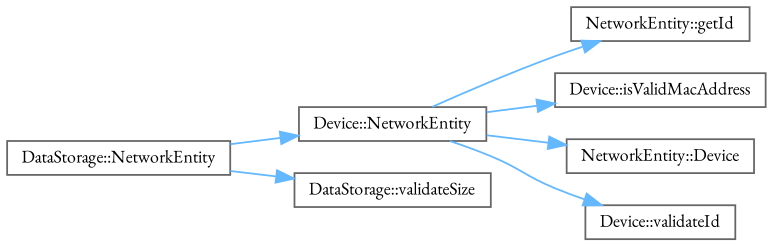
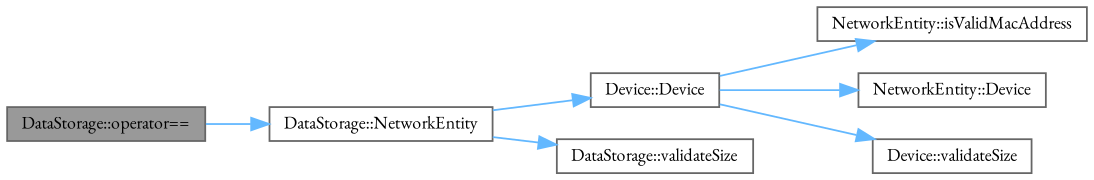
(660, 24) -> (952, 24)
(660, 90) -> none
none -> (106, 124)
(393, 124) -> (655, 90)
(660, 222) -> (952, 156)
